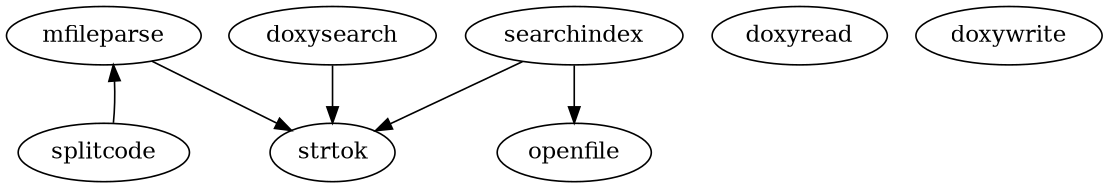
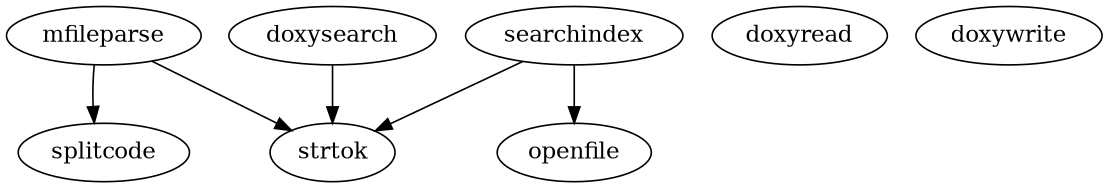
(115, 102) -> (93, 86)
